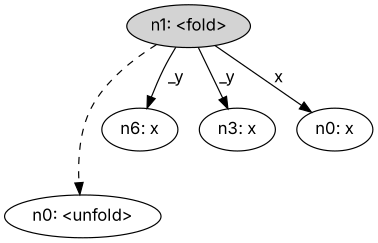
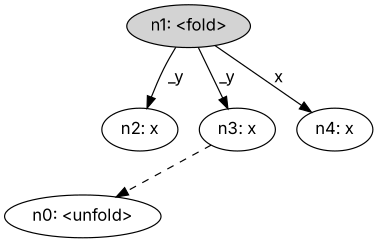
(95, 101) -> (169, 168)
(140, 130) -> (140, 130)
(335, 130) -> (335, 130)
